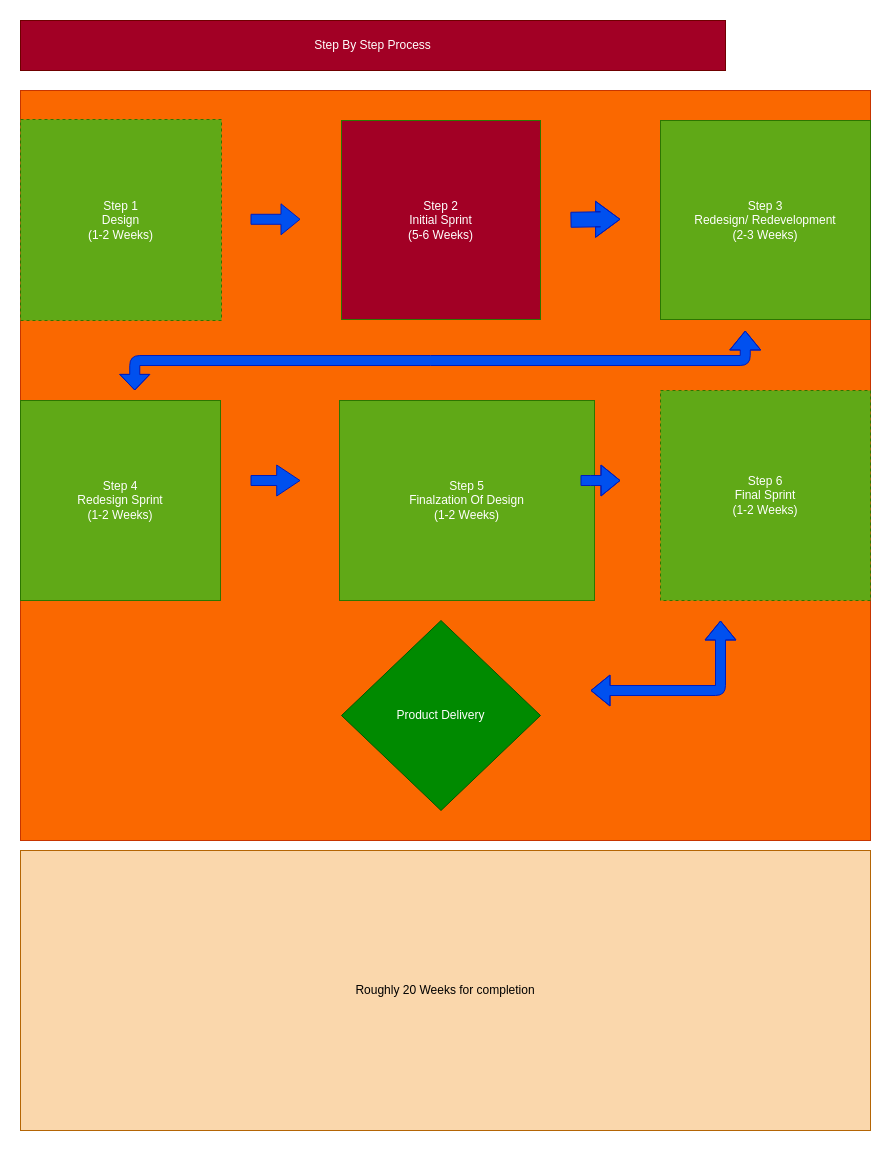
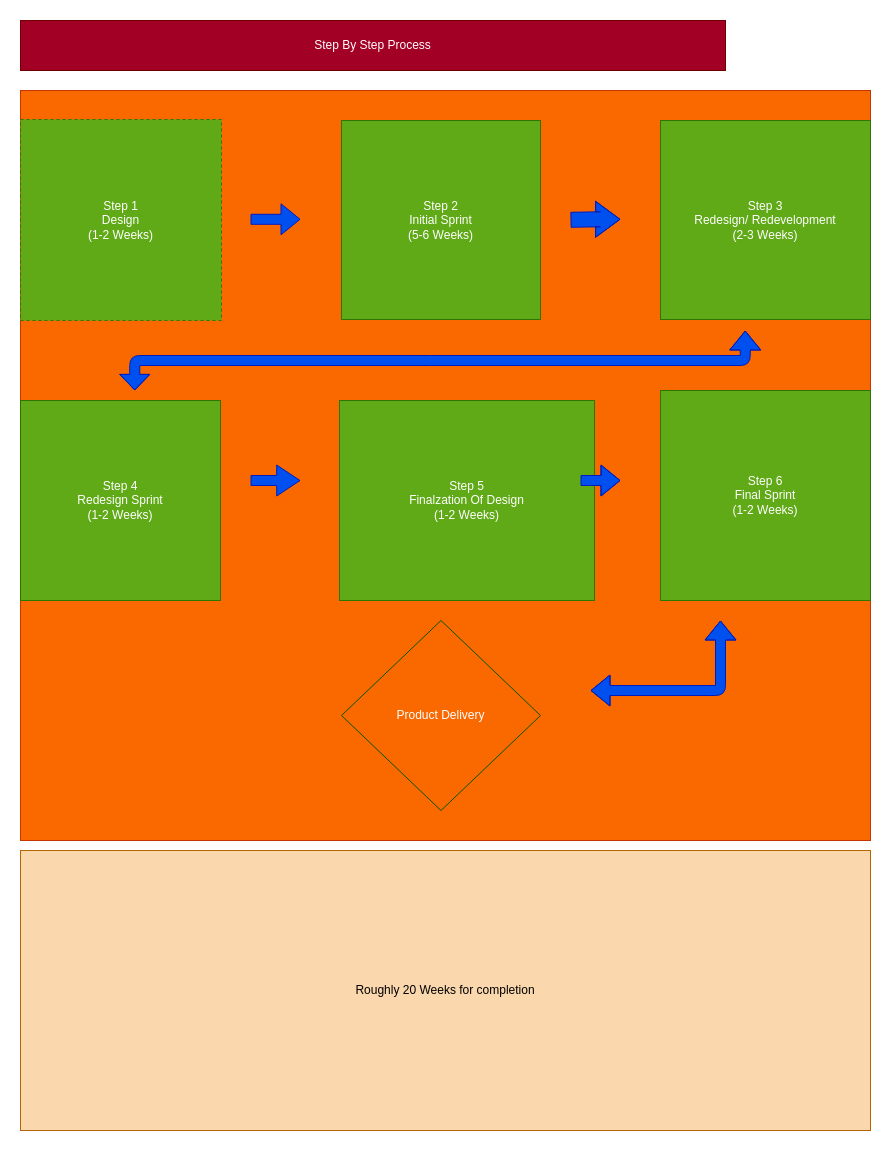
(441, 220) -> (441, 220)
(766, 496) -> (766, 496)
(441, 716) -> (441, 716)
